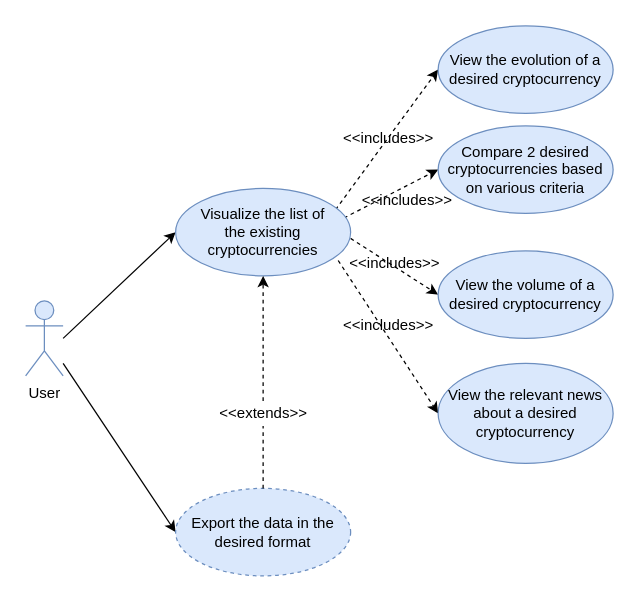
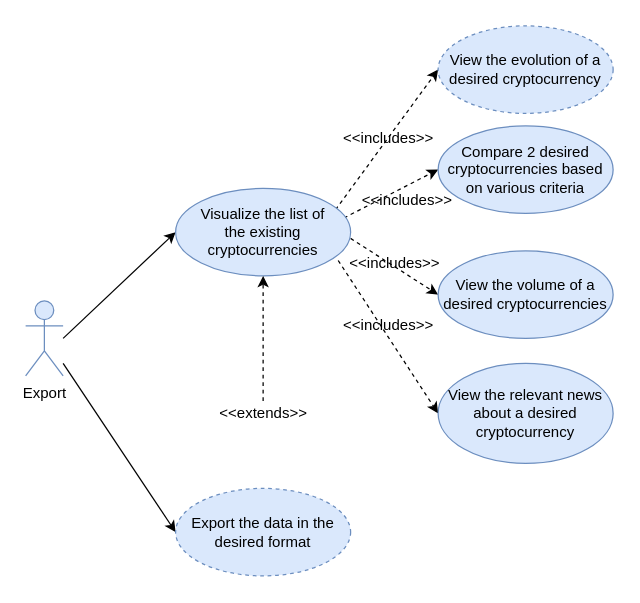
(526, 69) -> (526, 69)
(526, 294) -> (526, 294)
(45, 393) -> (45, 393)
(263, 457) -> none
